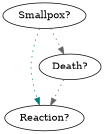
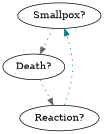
(31, 63) -> (73, 70)
